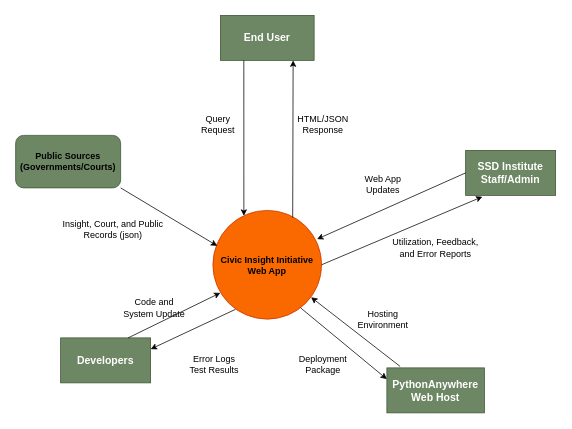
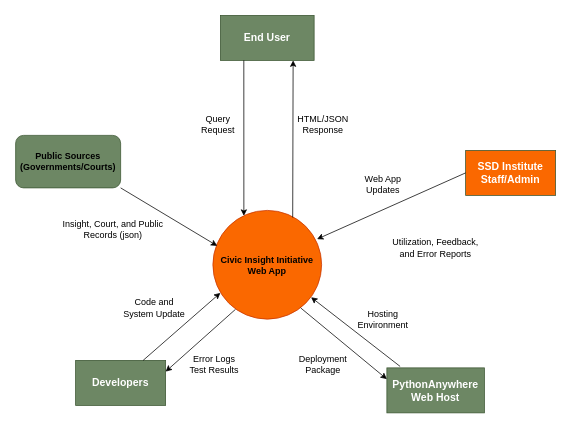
(510, 173) -> (510, 173)
(399, 232) -> none
(105, 360) -> (120, 383)
